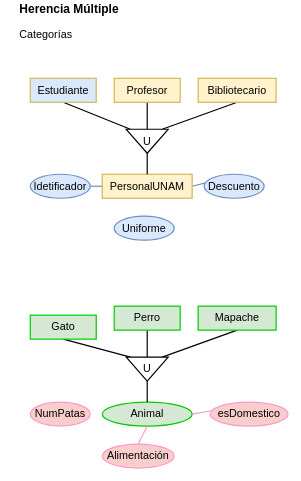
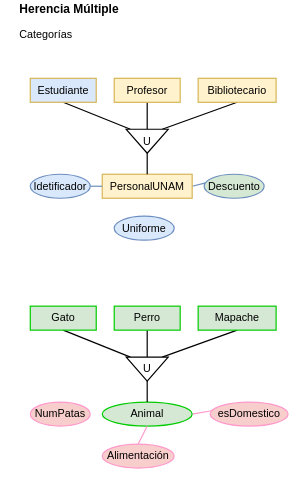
(234, 186) -> (234, 186)
(63, 327) -> (63, 318)
